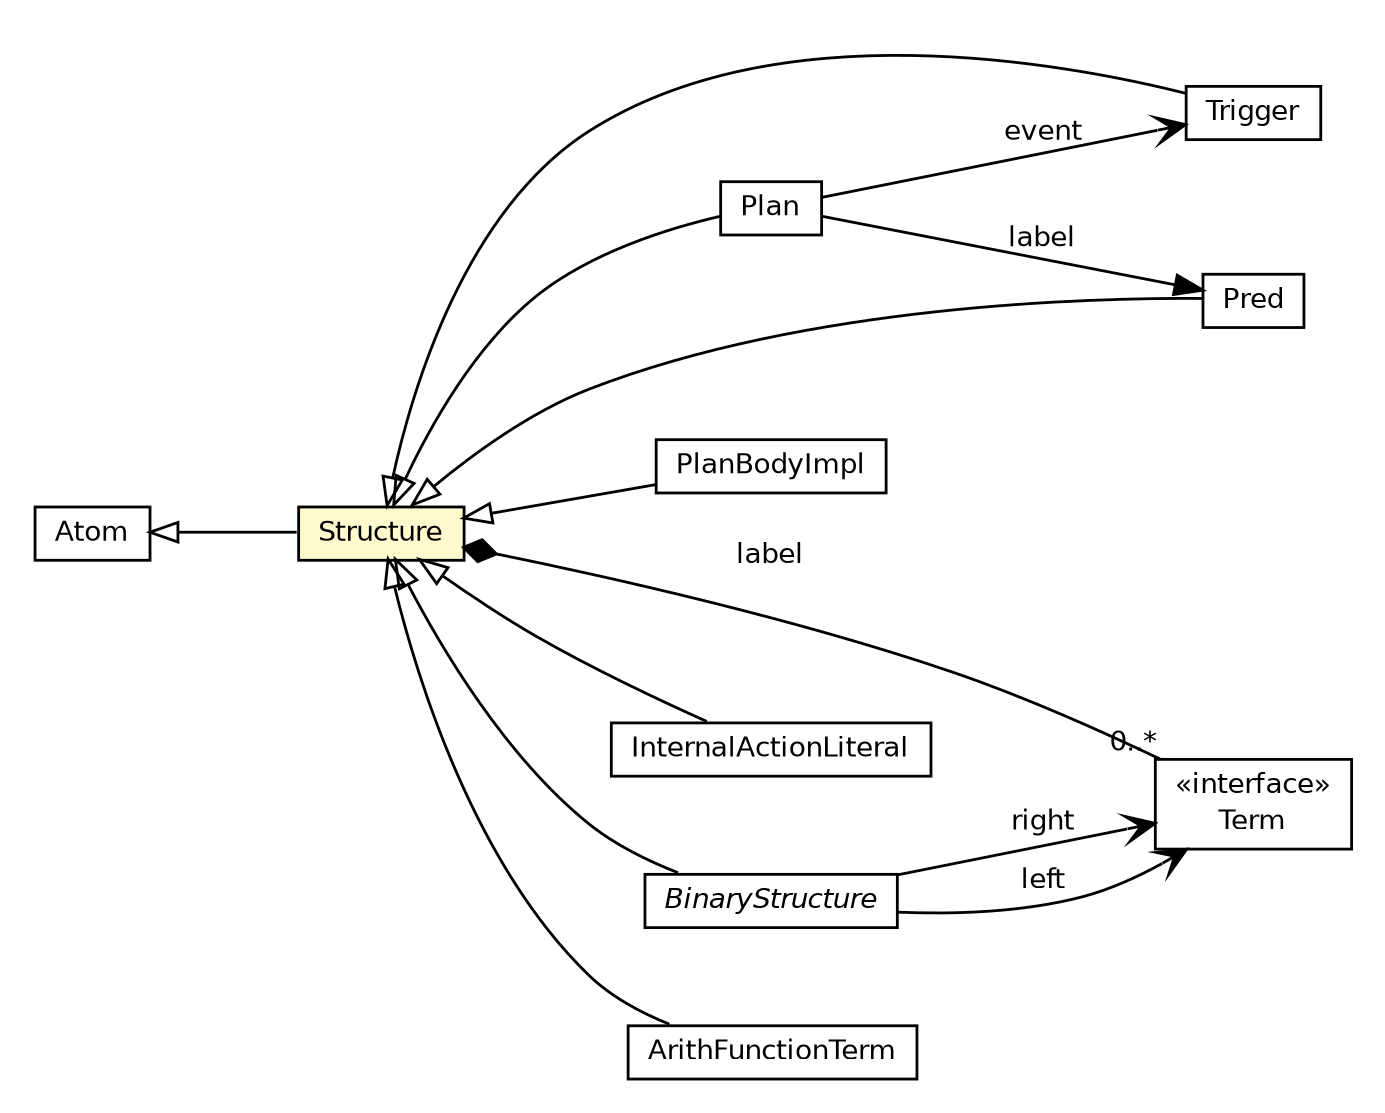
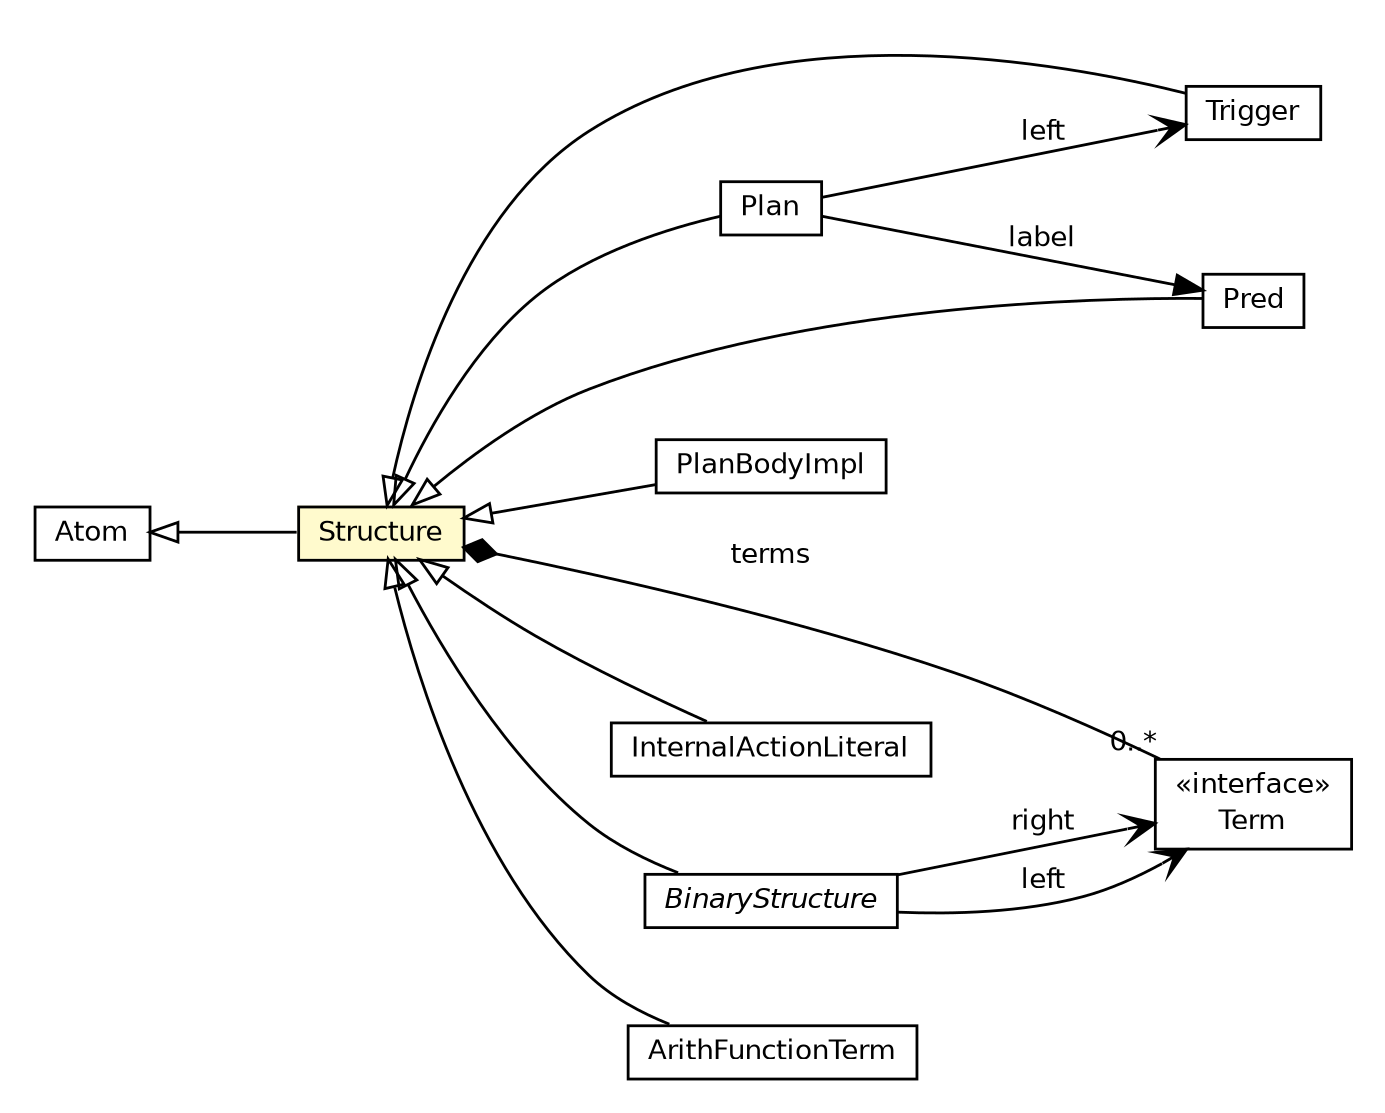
(1043, 133) -> (1043, 133)
(771, 556) -> (771, 556)
